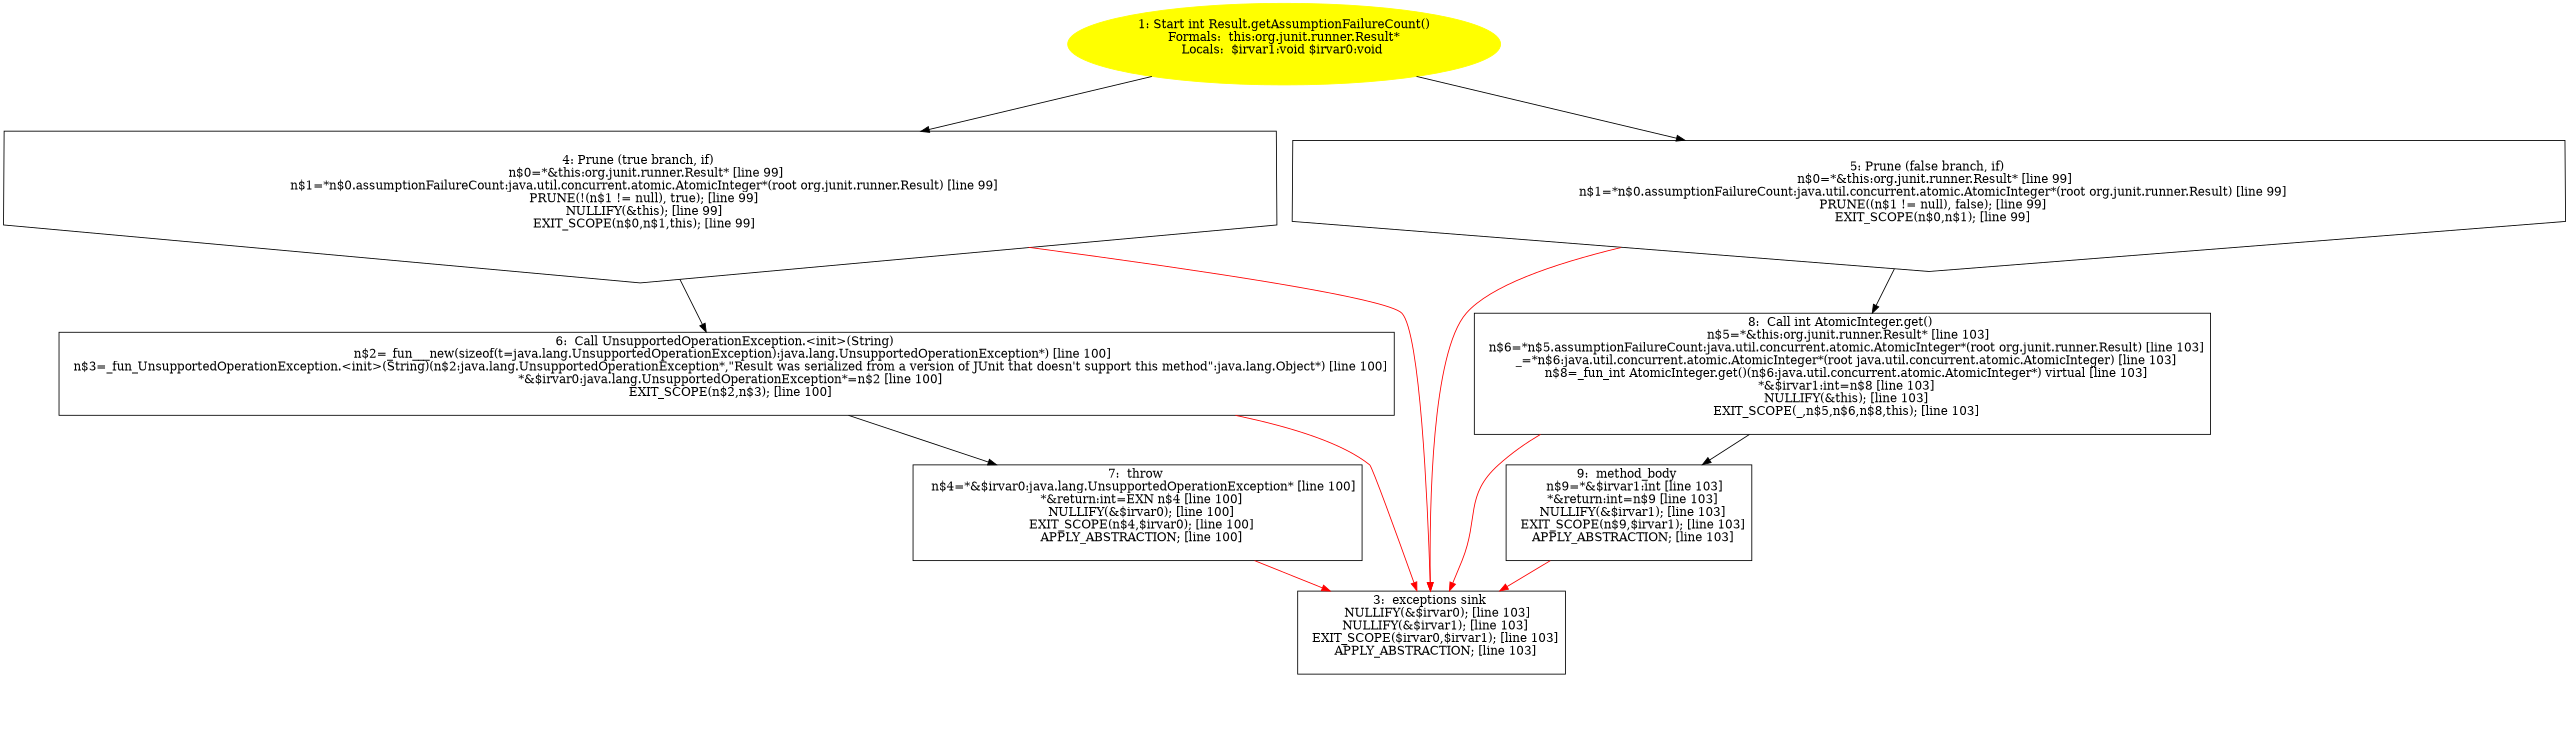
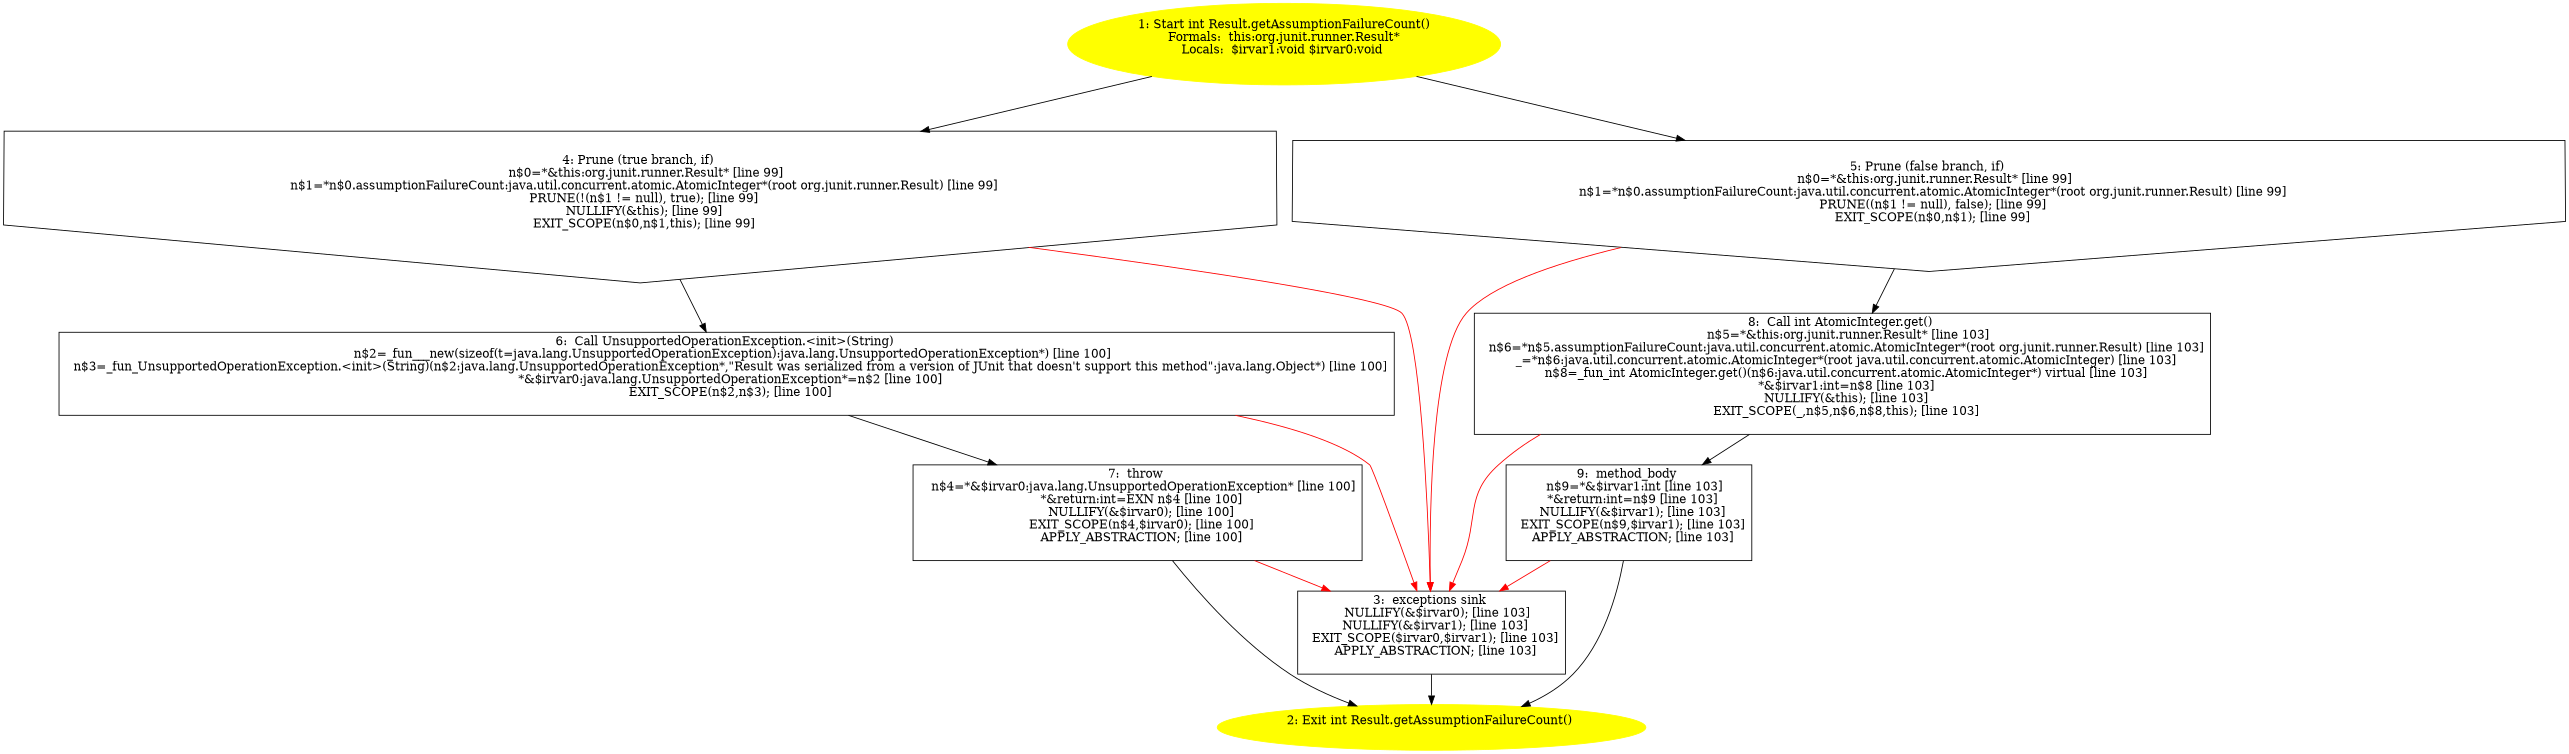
none -> (1432, 727)
